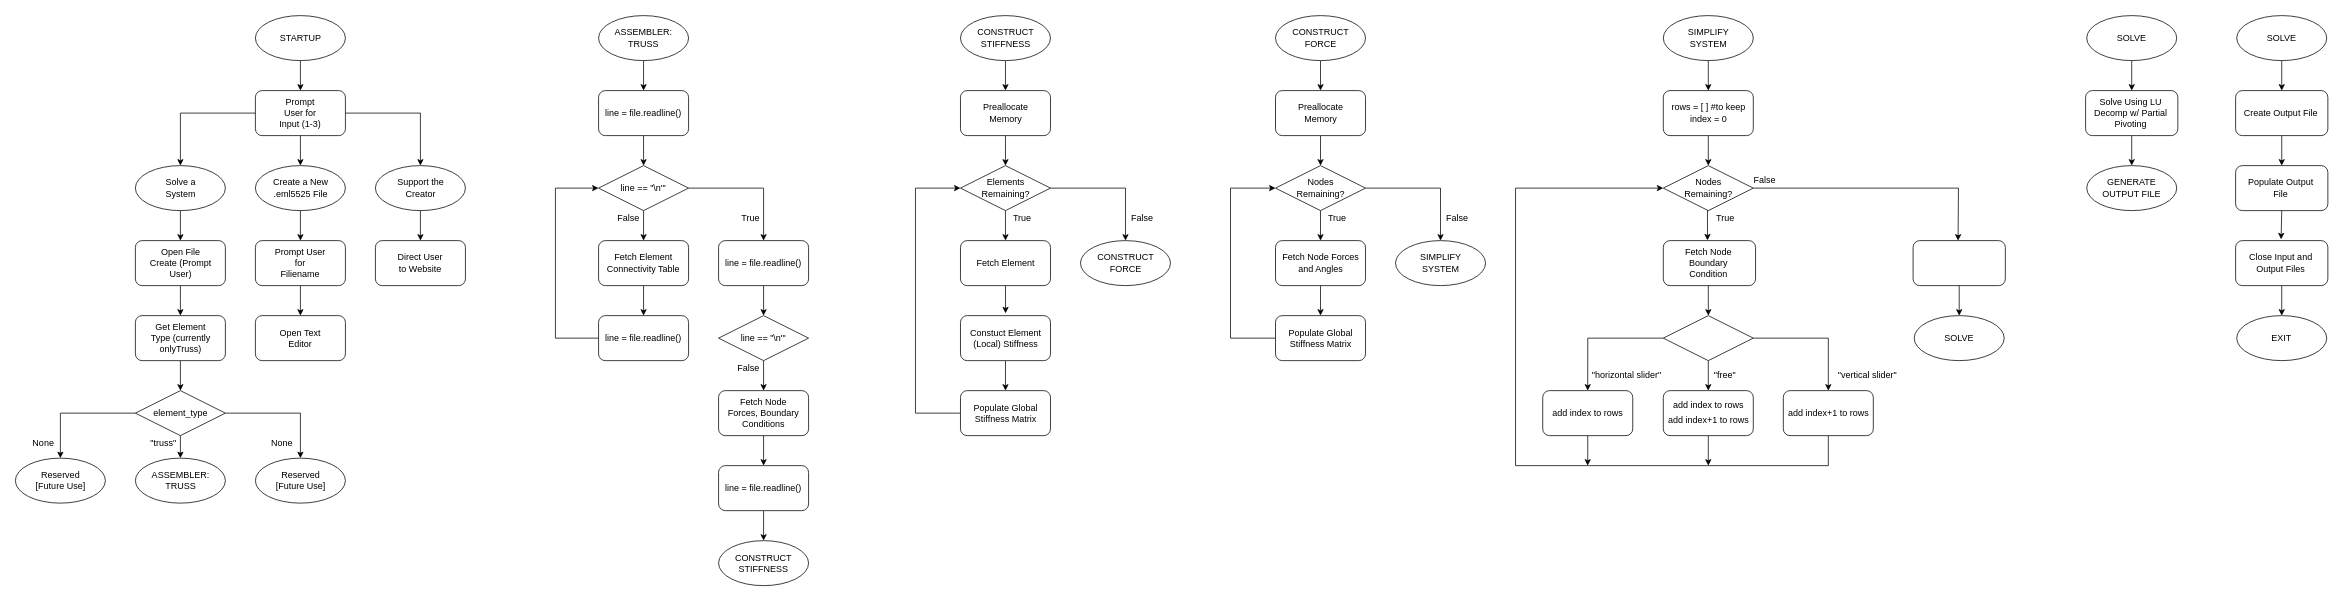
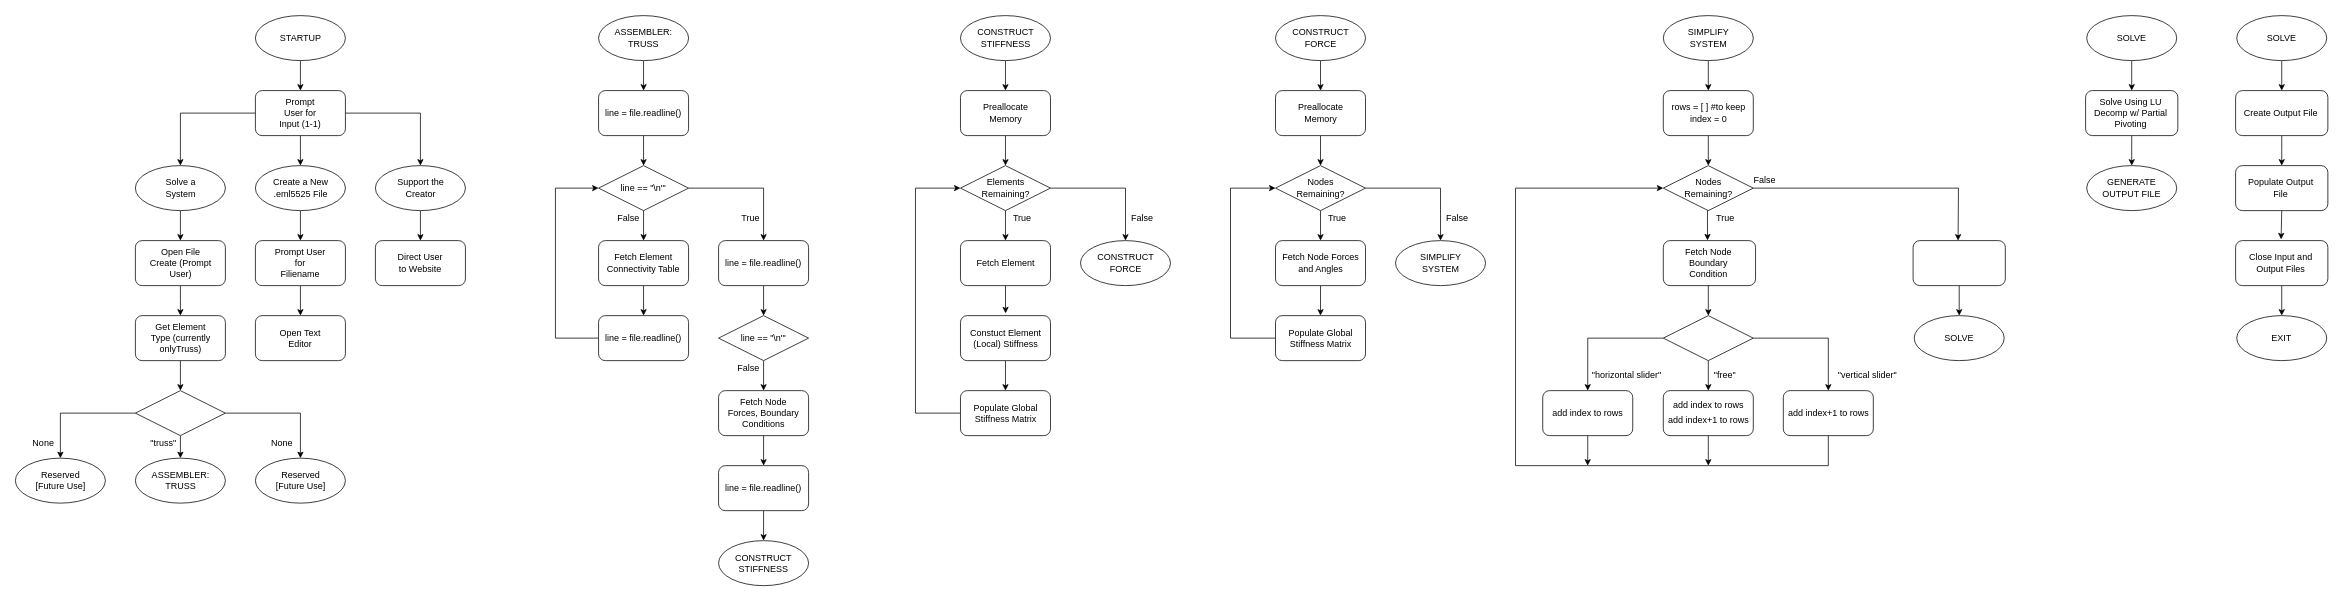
(300, 113) -> (300, 113)
(180, 413) -> none
